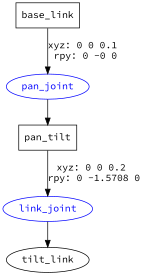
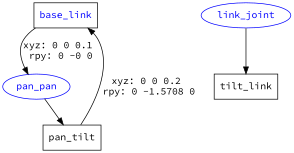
(48, 15) -> (66, 15)
(48, 87) -> (36, 87)
(48, 170) -> (101, 80)
(48, 260) -> (246, 87)
